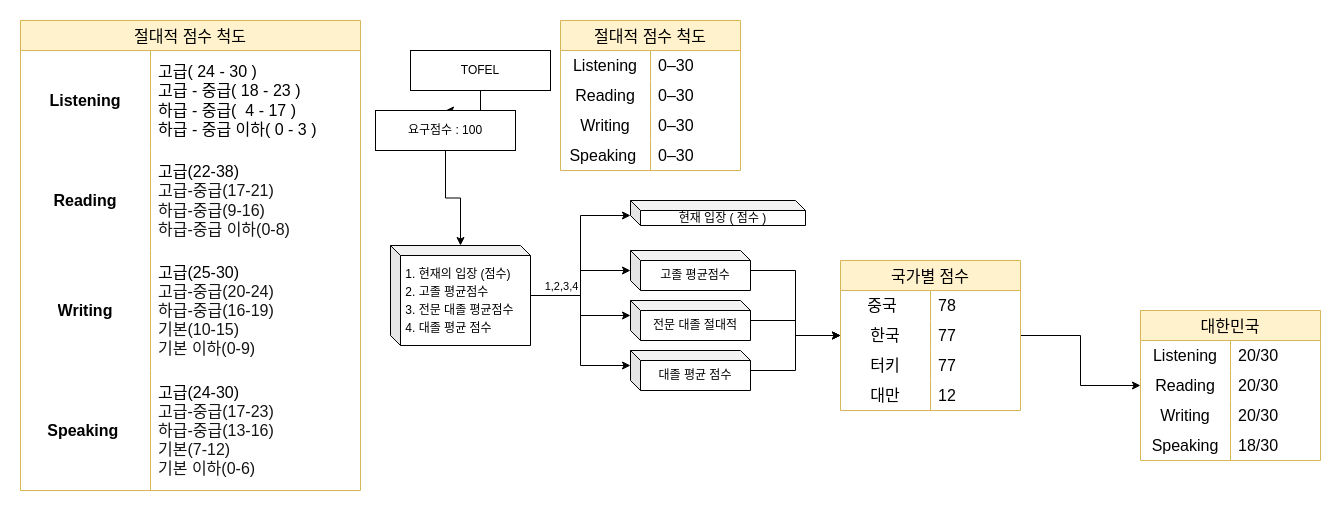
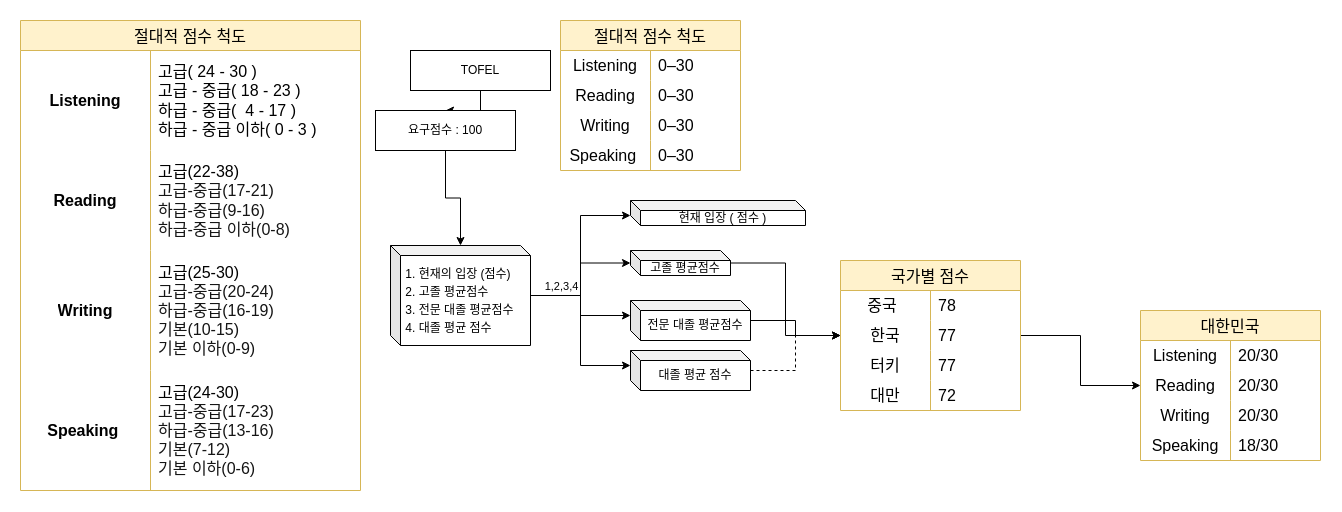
(691, 271) -> (681, 263)
(696, 326) -> (696, 326)
(790, 371) -> (790, 371)
(947, 396) -> (947, 396)
